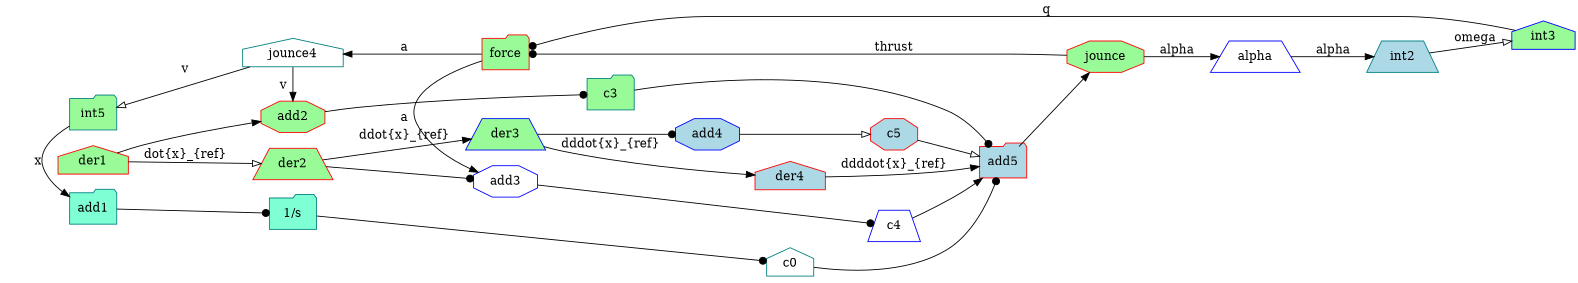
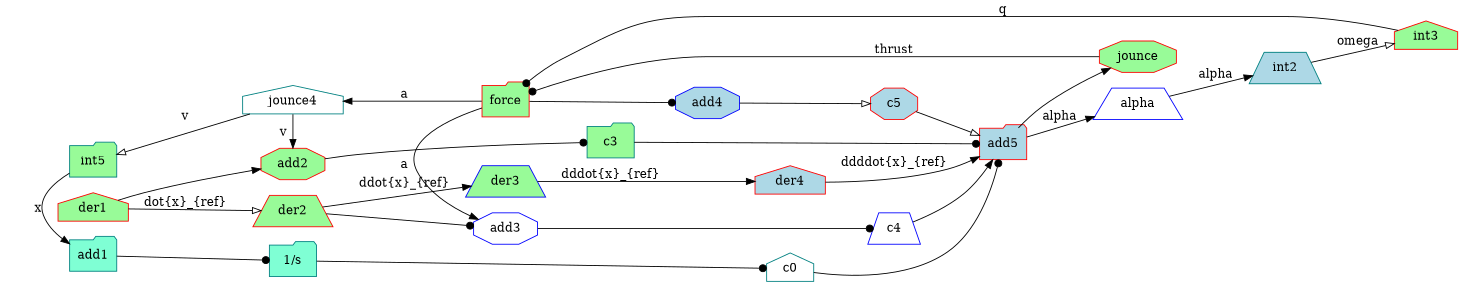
(1543, 37) -> (1426, 37)
(1177, 57) -> (1056, 128)
(603, 134) -> (599, 102)
